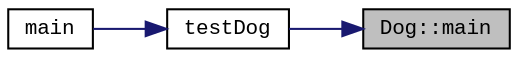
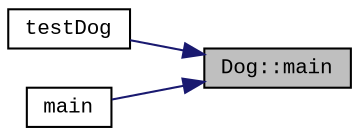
(119, 29) -> (148, 93)
